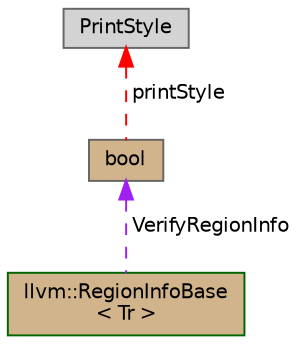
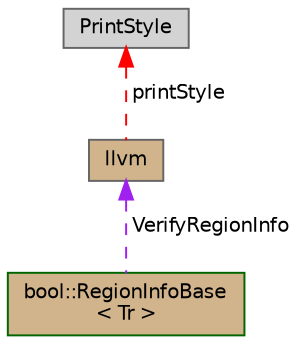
(126, 160) -> (126, 160)
(126, 304) -> (126, 304)
